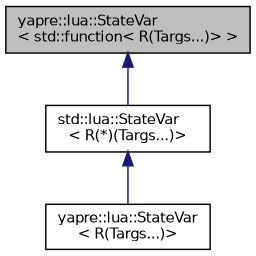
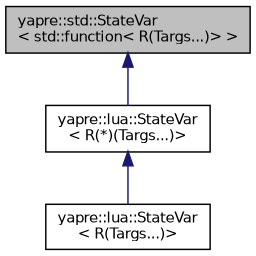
(128, 30) -> (128, 30)
(128, 129) -> (128, 129)
